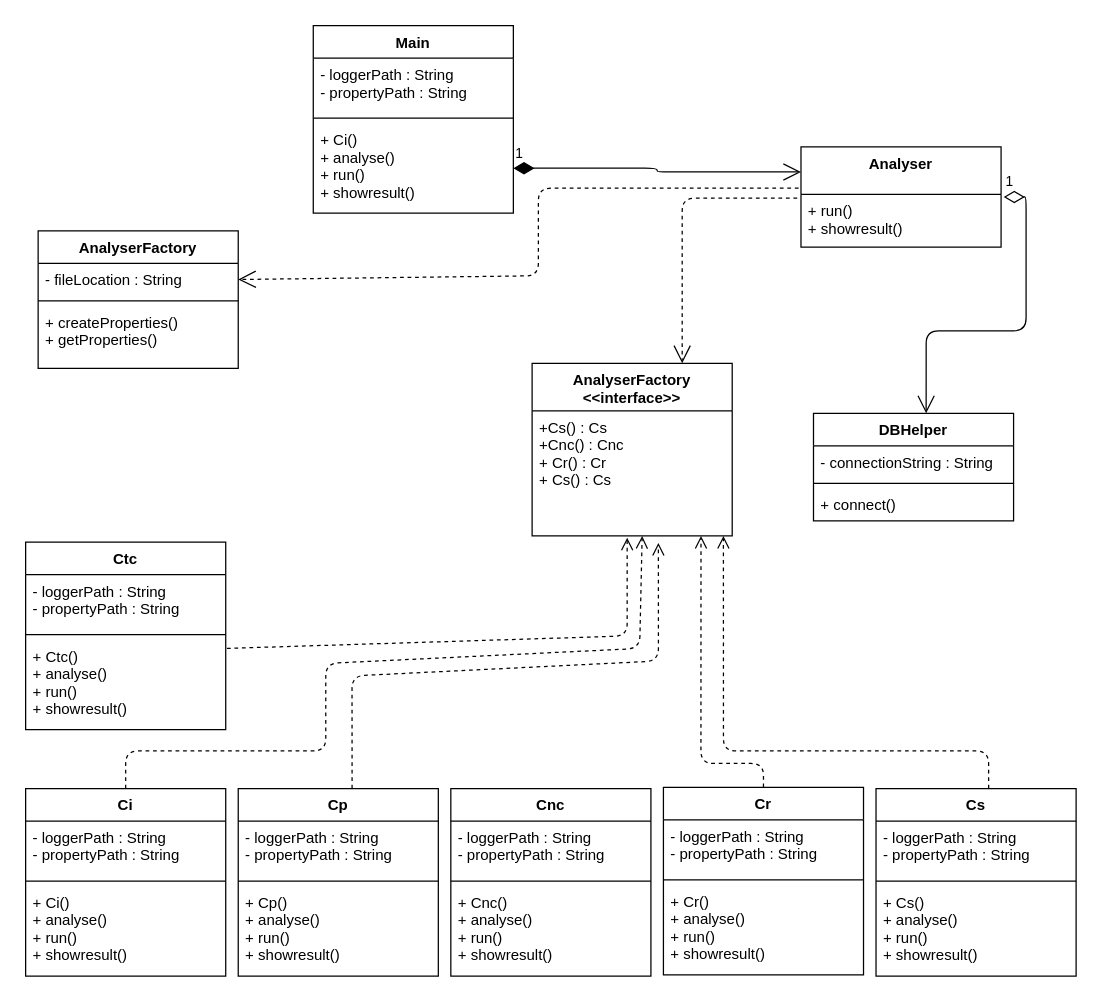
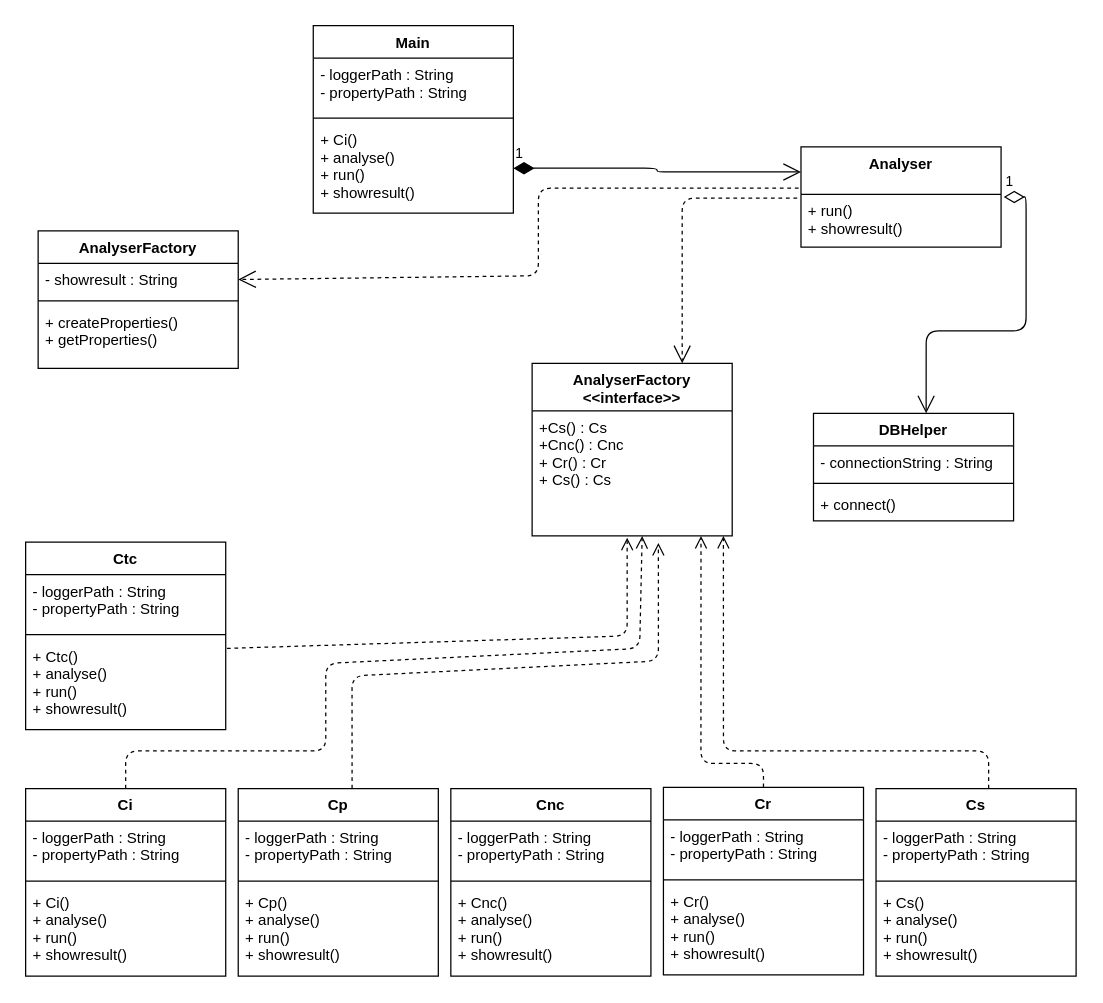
(126, 280) -> (122, 280)
